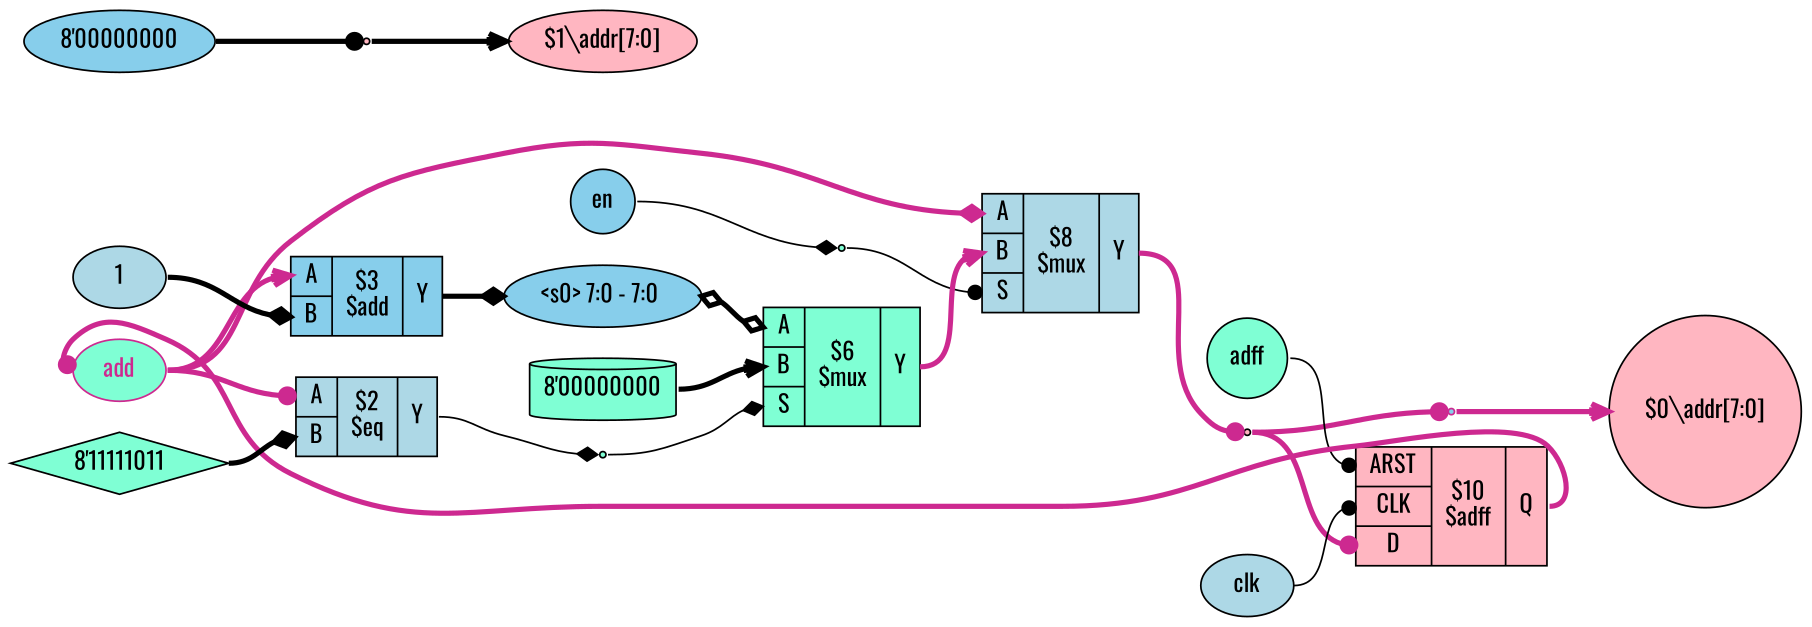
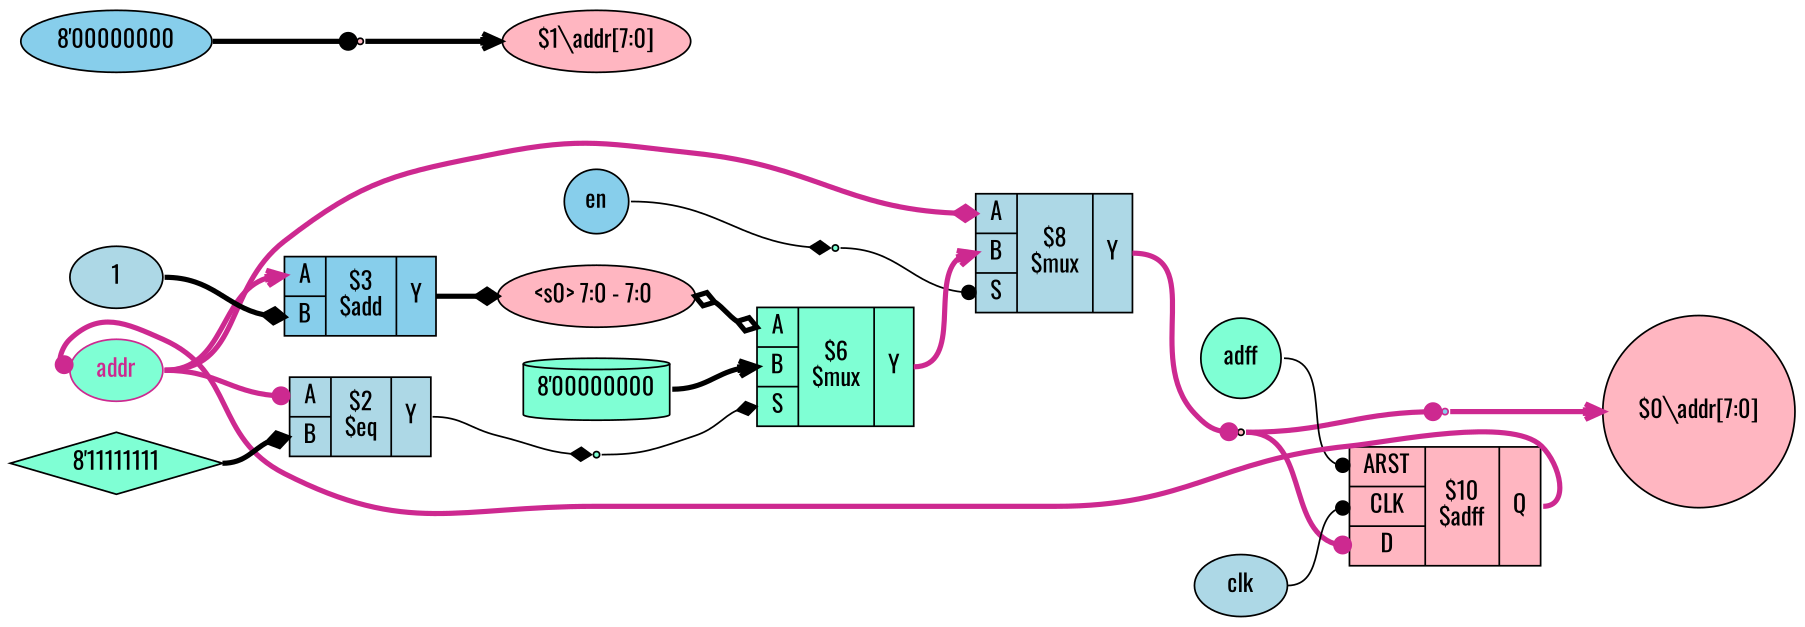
(603, 296) -> (597, 296)
(120, 370) -> (116, 370)
(120, 463) -> (116, 463)
